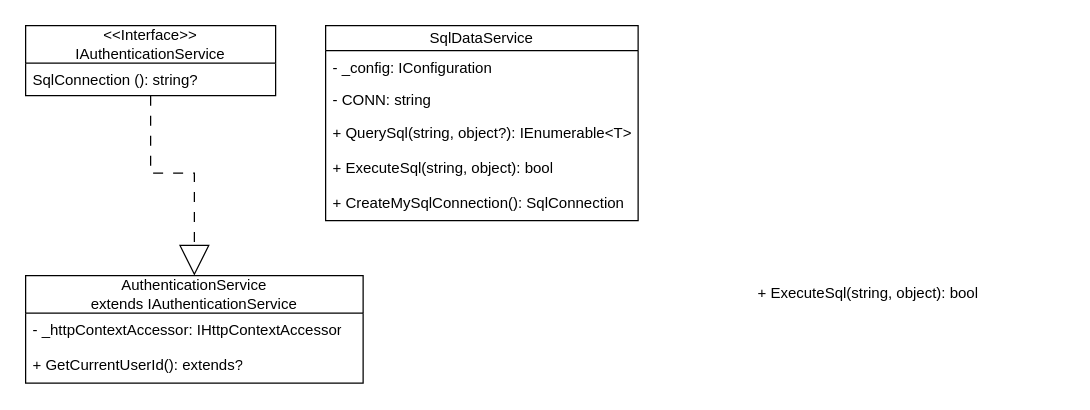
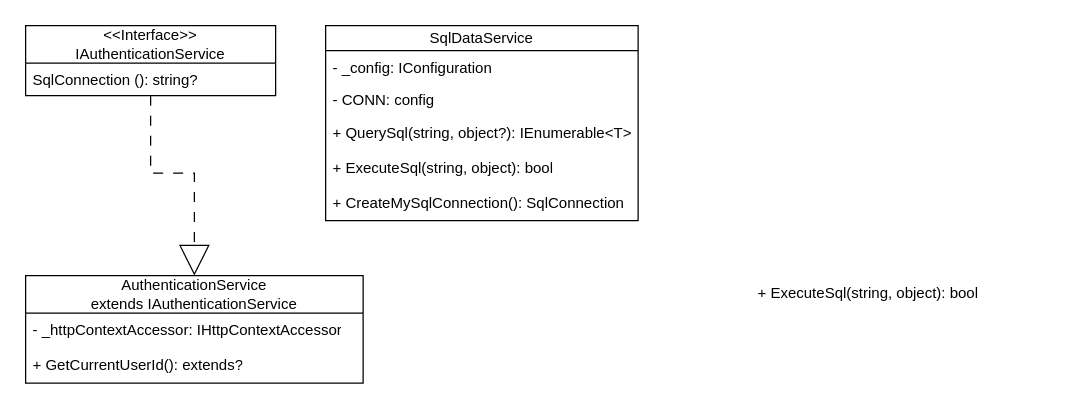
(384, 101) -> (384, 101)
